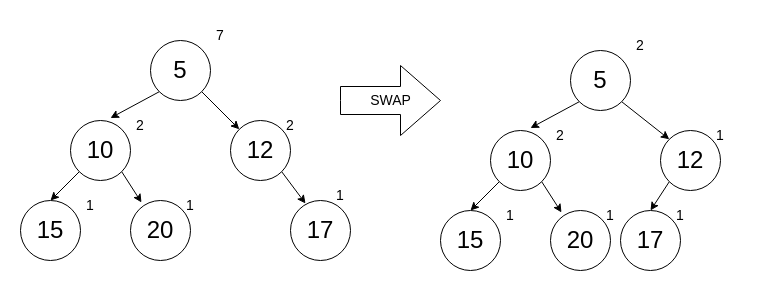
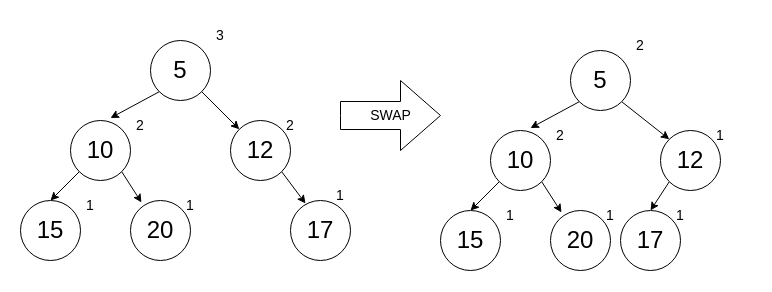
(221, 36) -> (221, 36)
(391, 101) -> (391, 116)
